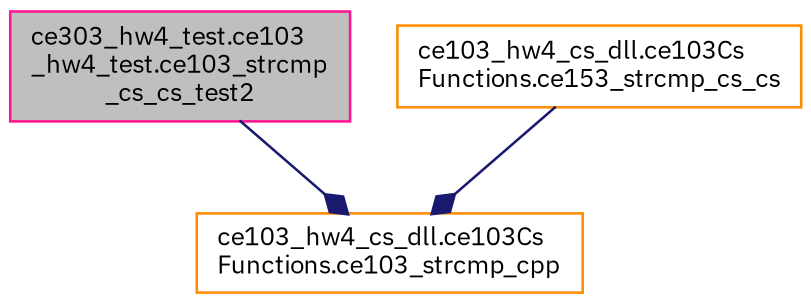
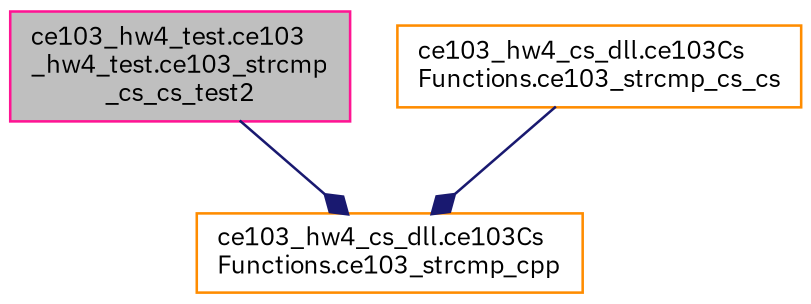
(180, 66) -> (180, 66)
(599, 66) -> (599, 66)
